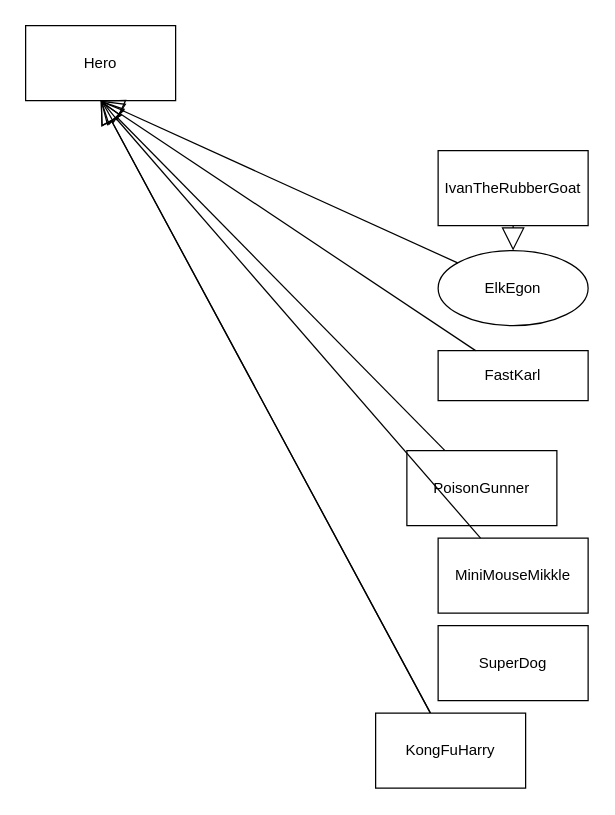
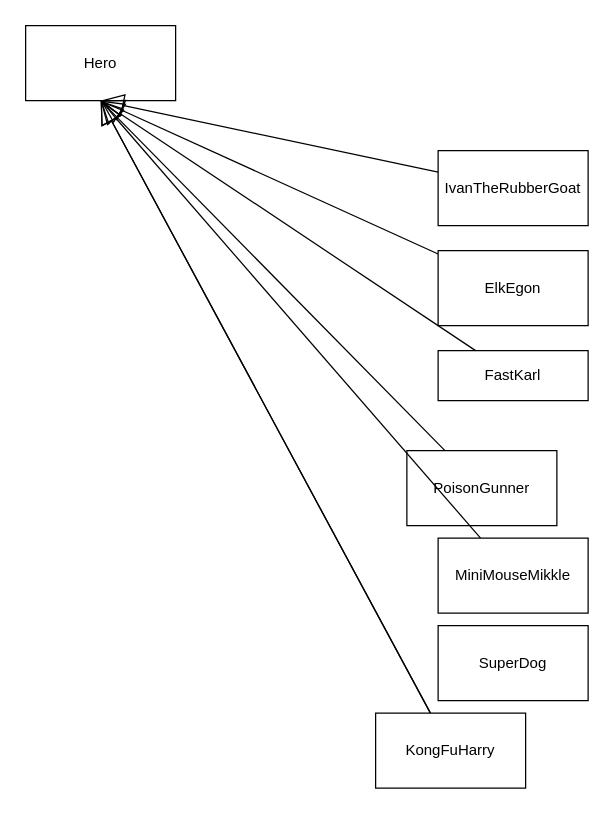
(134, 135) -> (111, 111)
(513, 227) -> (280, 139)
(513, 288) -> (513, 288)
